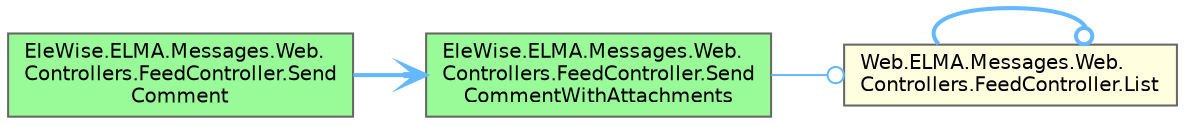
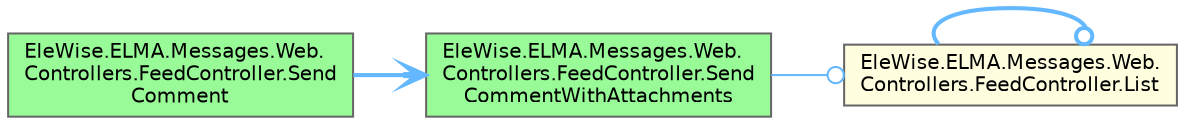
(1011, 75) -> (1011, 75)
